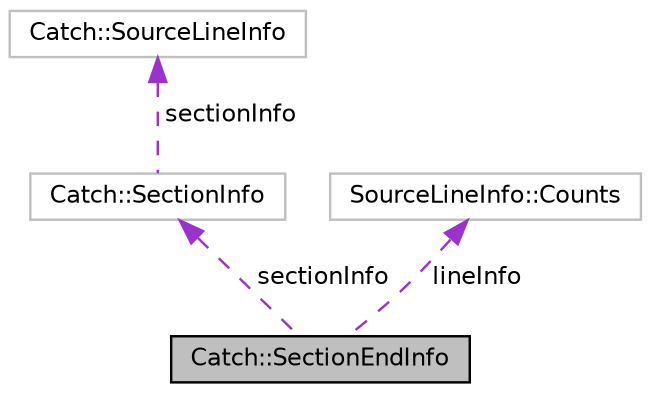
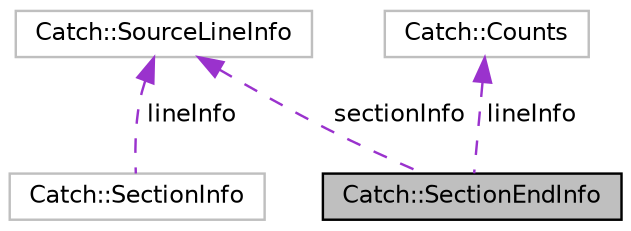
(228, 115) -> (188, 115)
(486, 197) -> (487, 34)
(248, 287) -> (319, 125)
